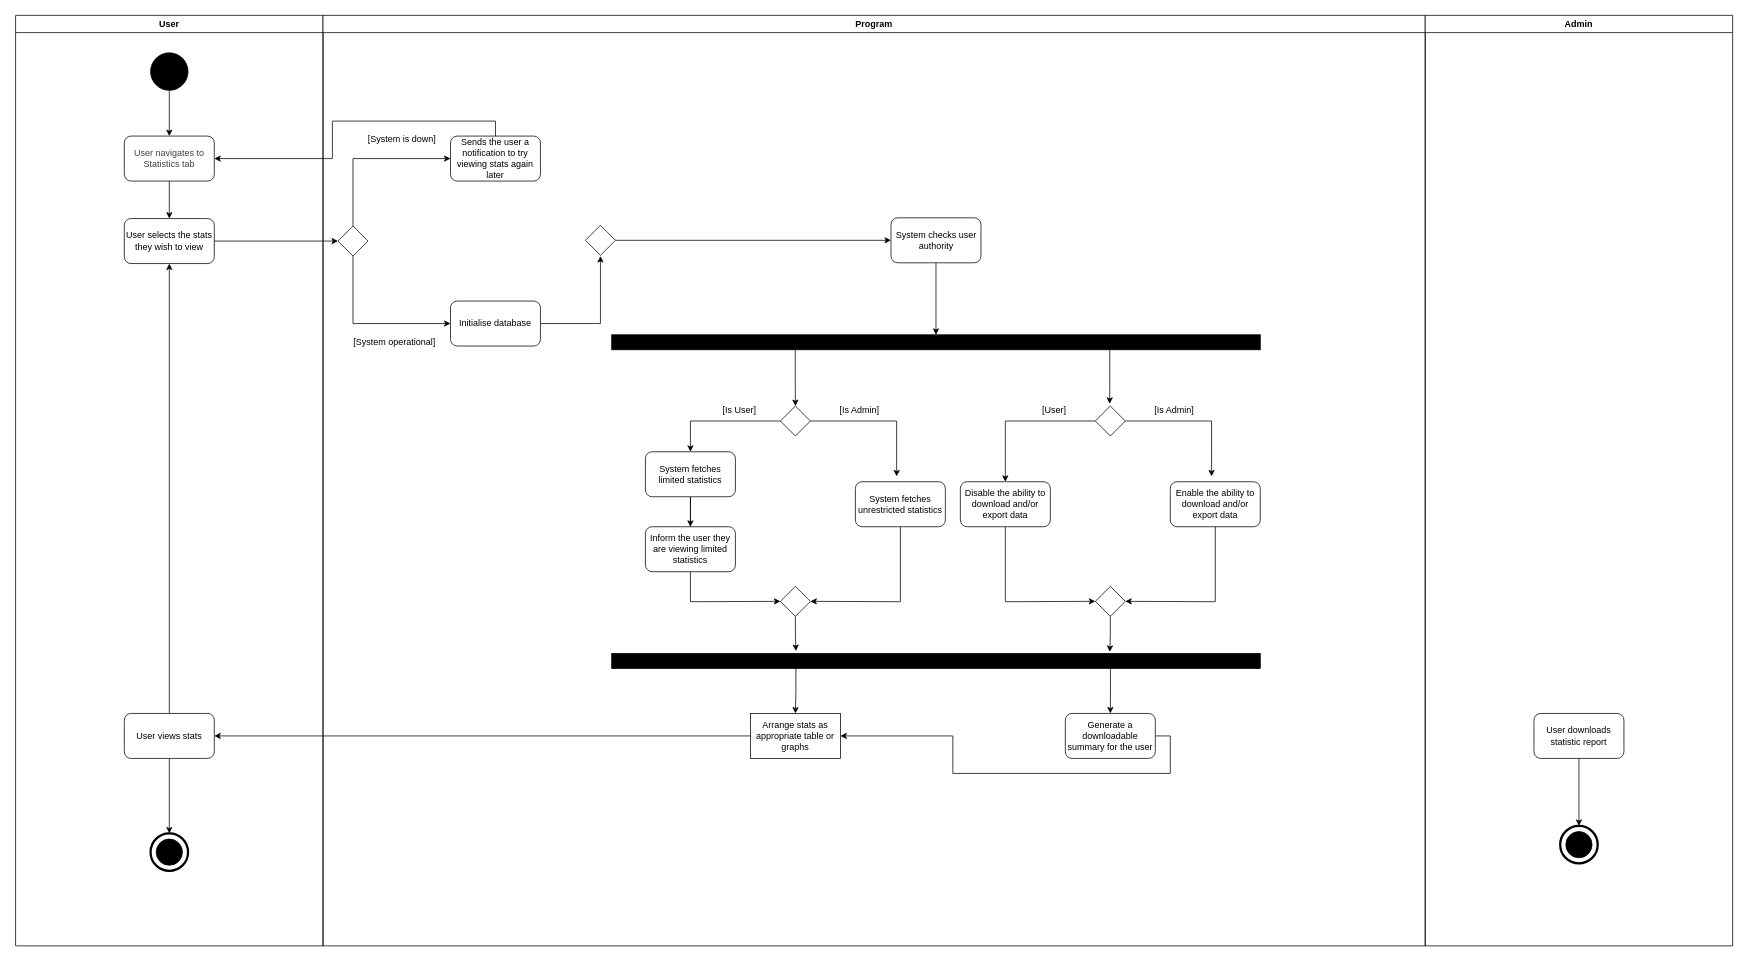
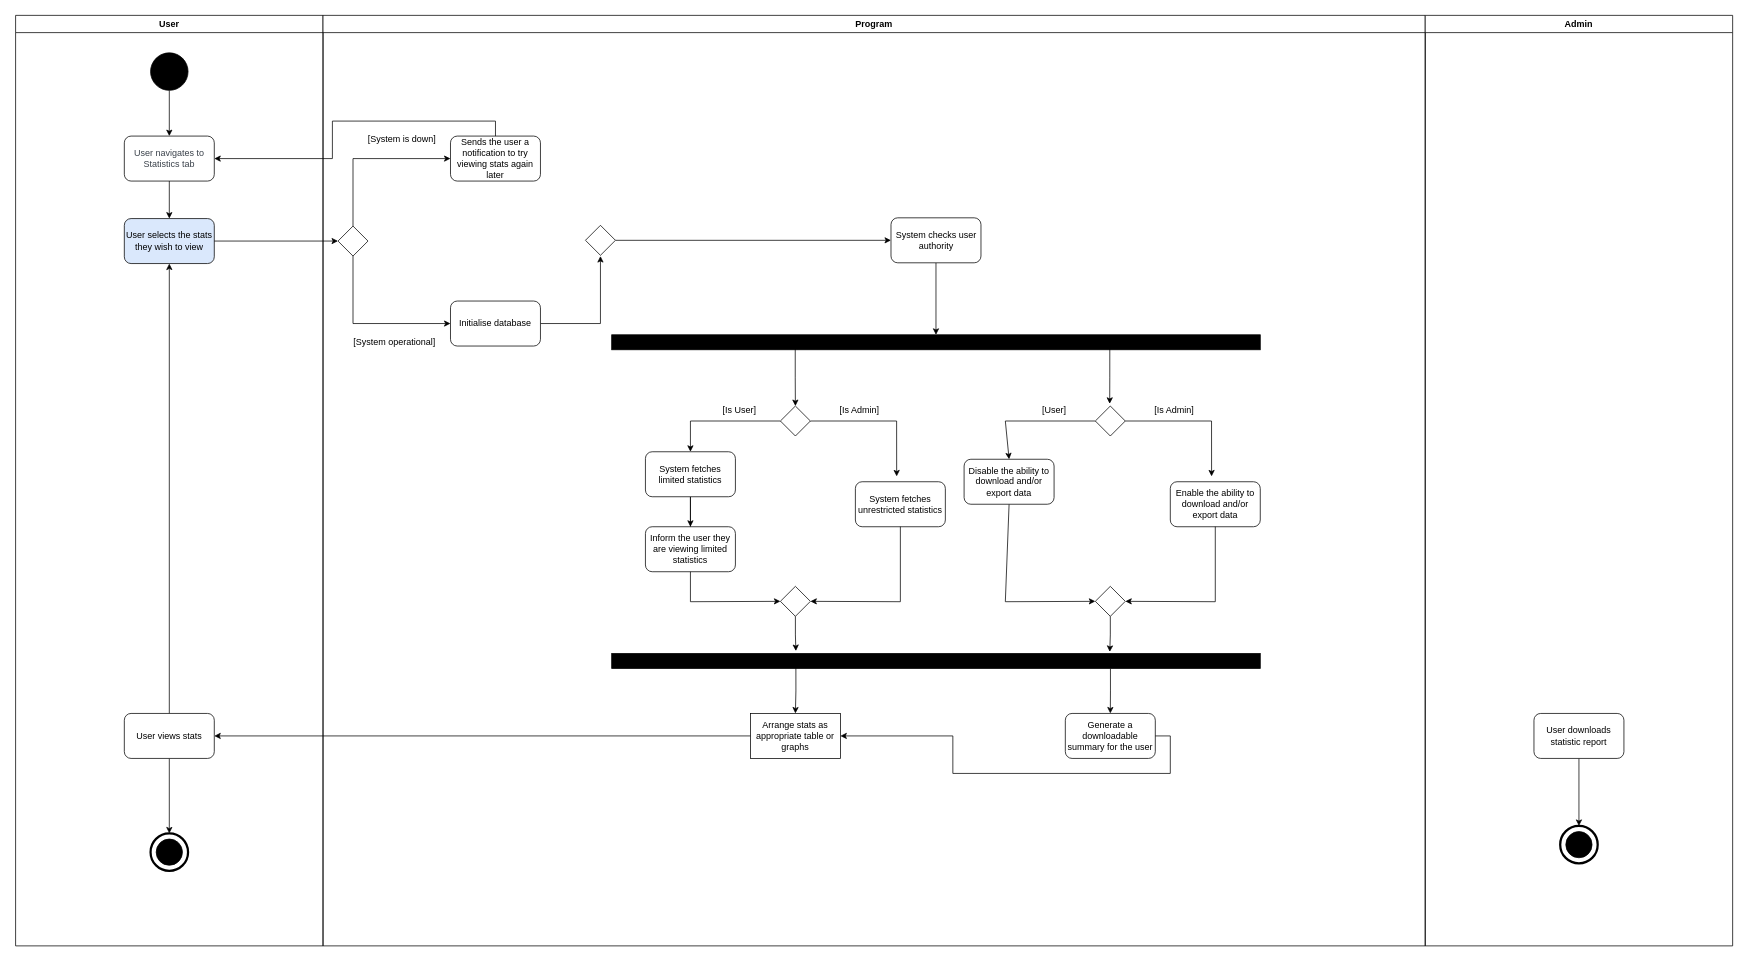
(169, 241) -> (169, 241)
(1005, 504) -> (1009, 482)
